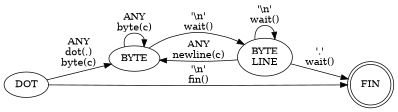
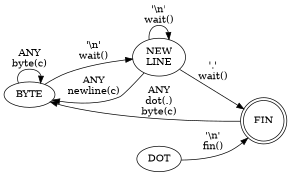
(265, 57) -> (159, 57)
(76, 73) -> (148, 118)
